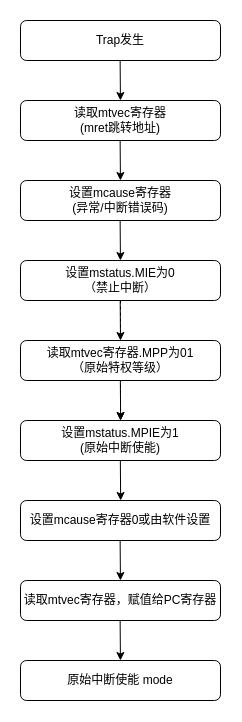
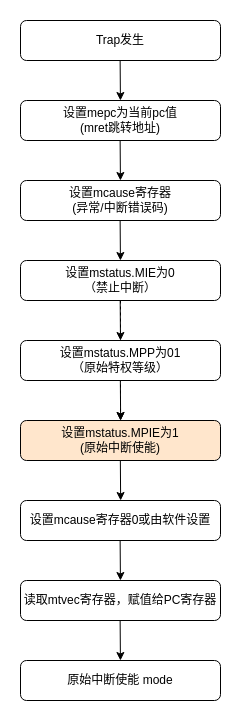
(121, 121) -> (121, 121)
(121, 361) -> (121, 361)
(121, 441) -> (121, 441)
